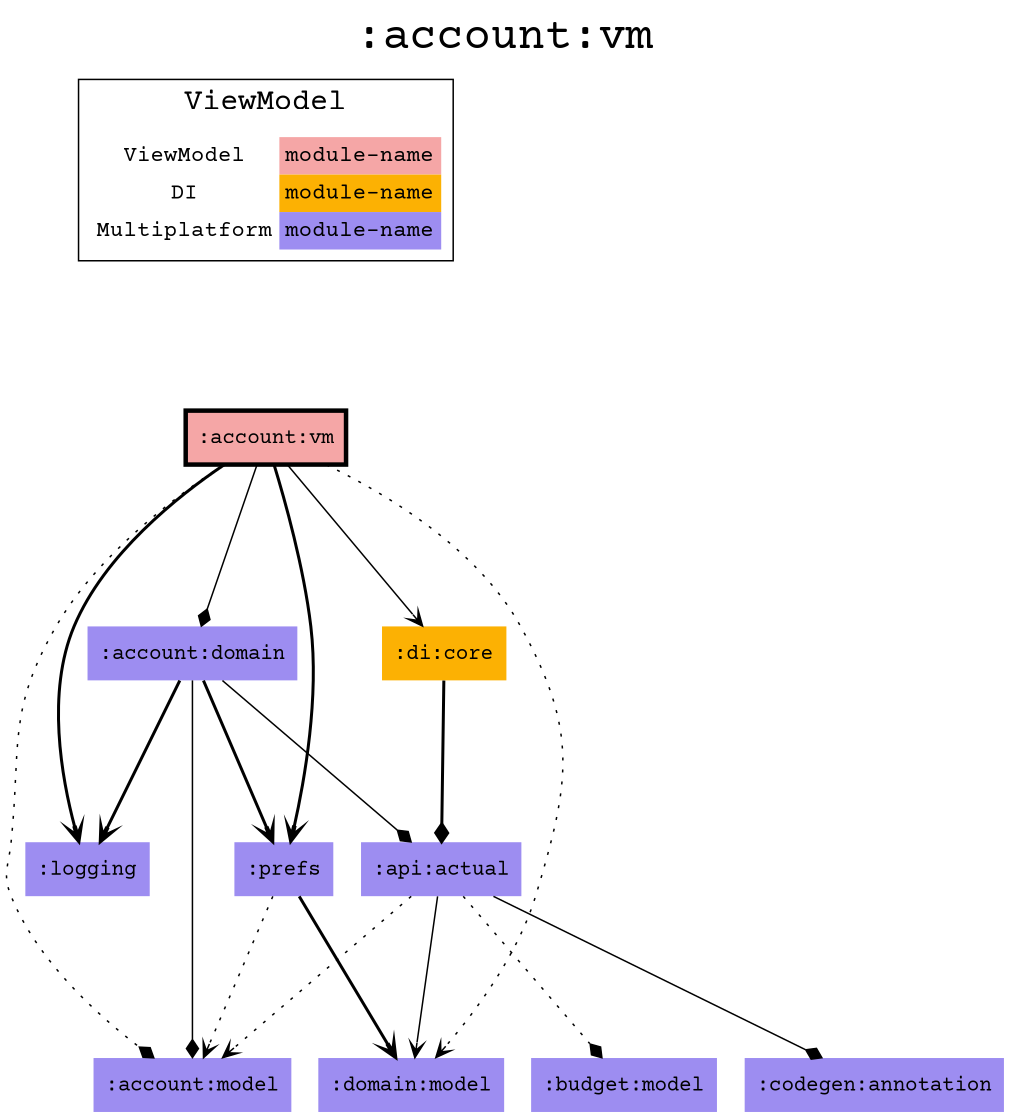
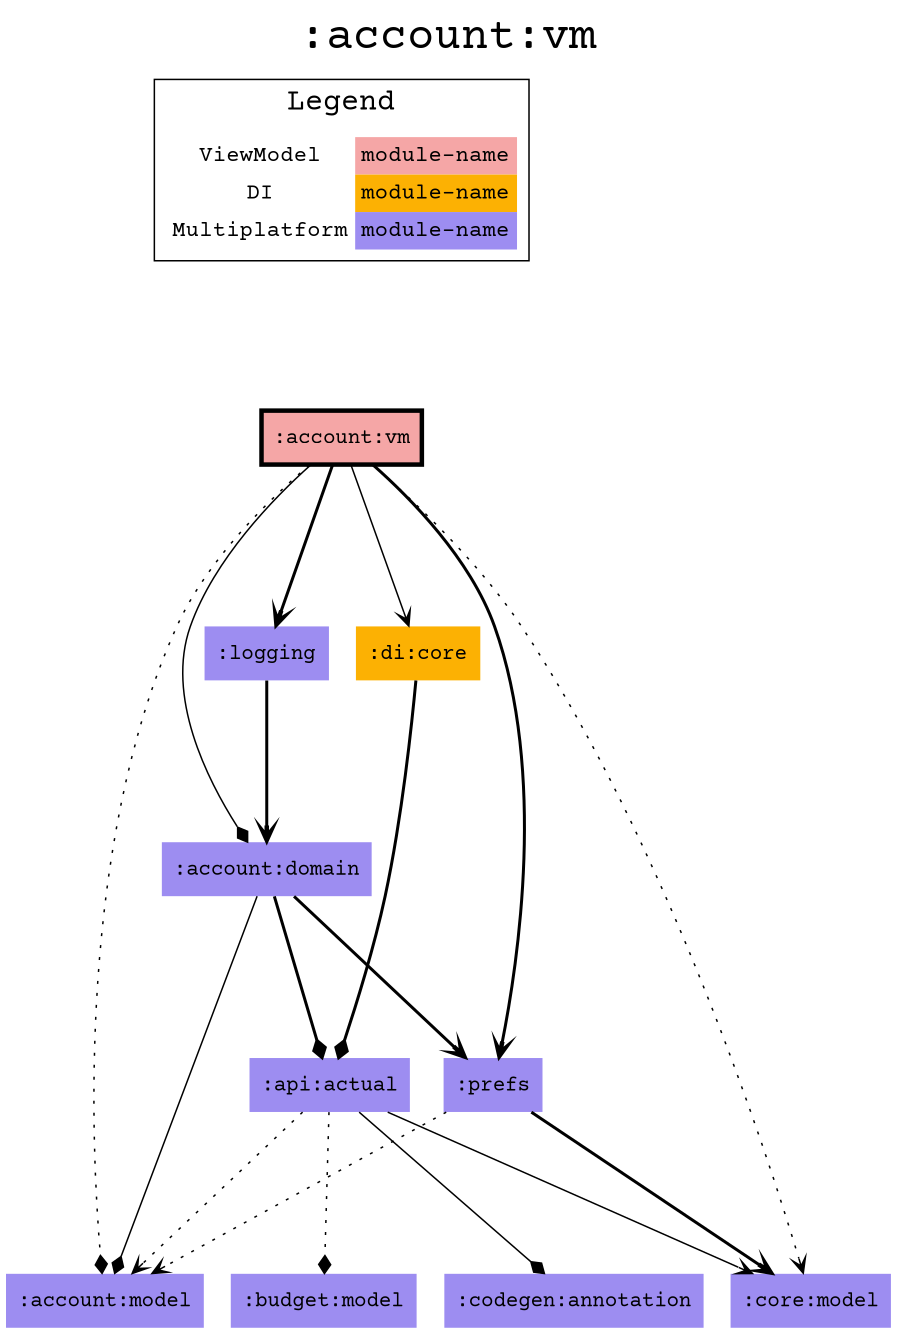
(266, 102) -> (342, 102)
(143, 754) -> (267, 754)
(319, 763) -> (296, 968)
(411, 1085) -> (811, 1301)
